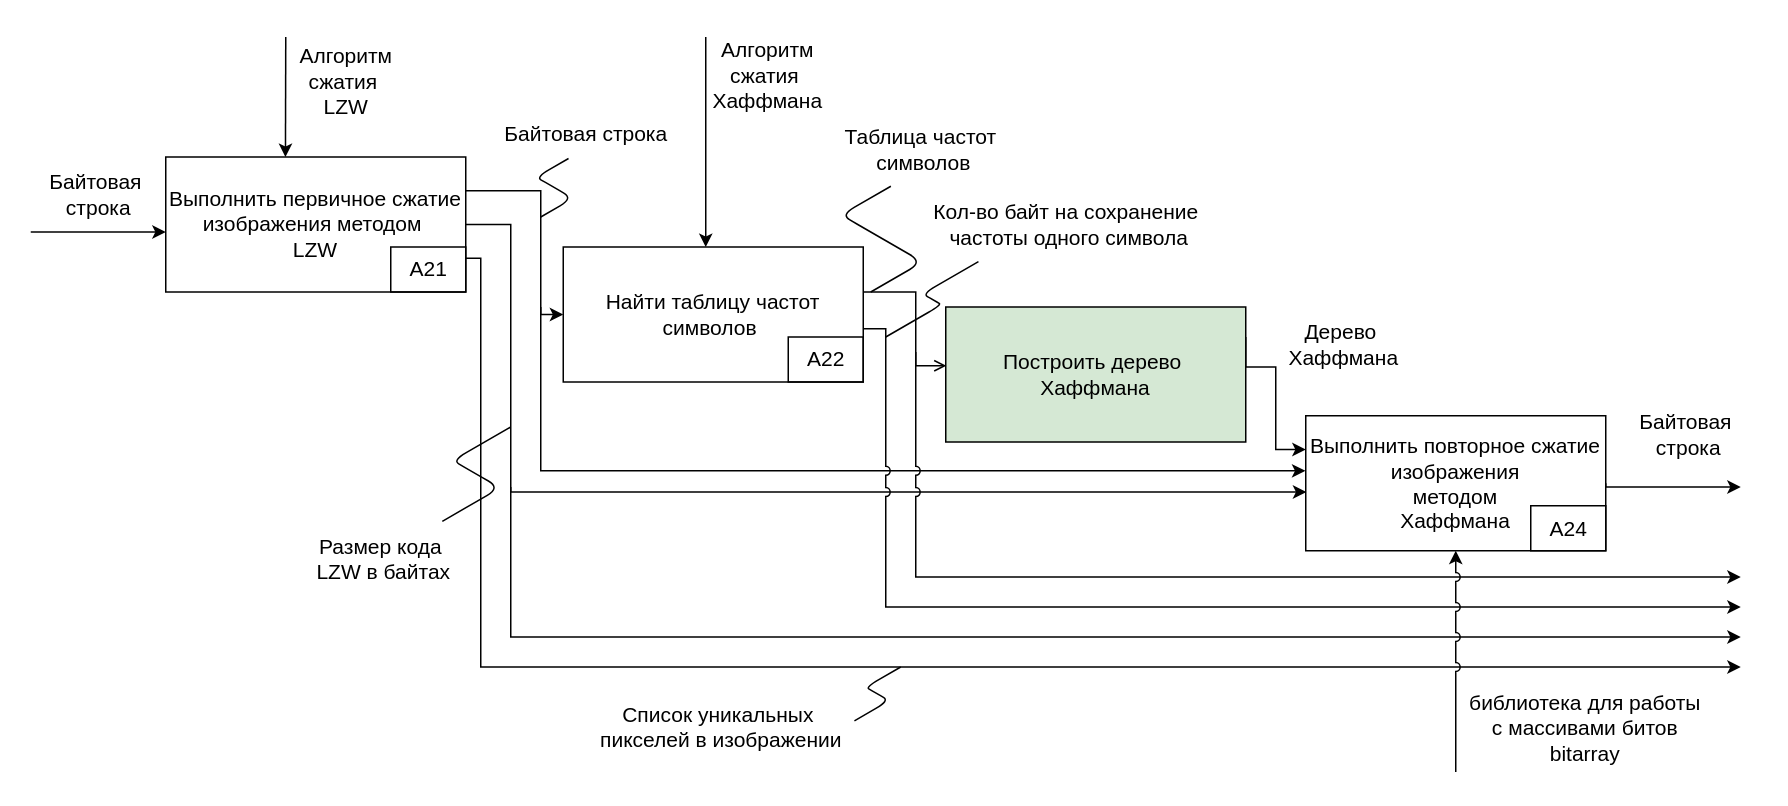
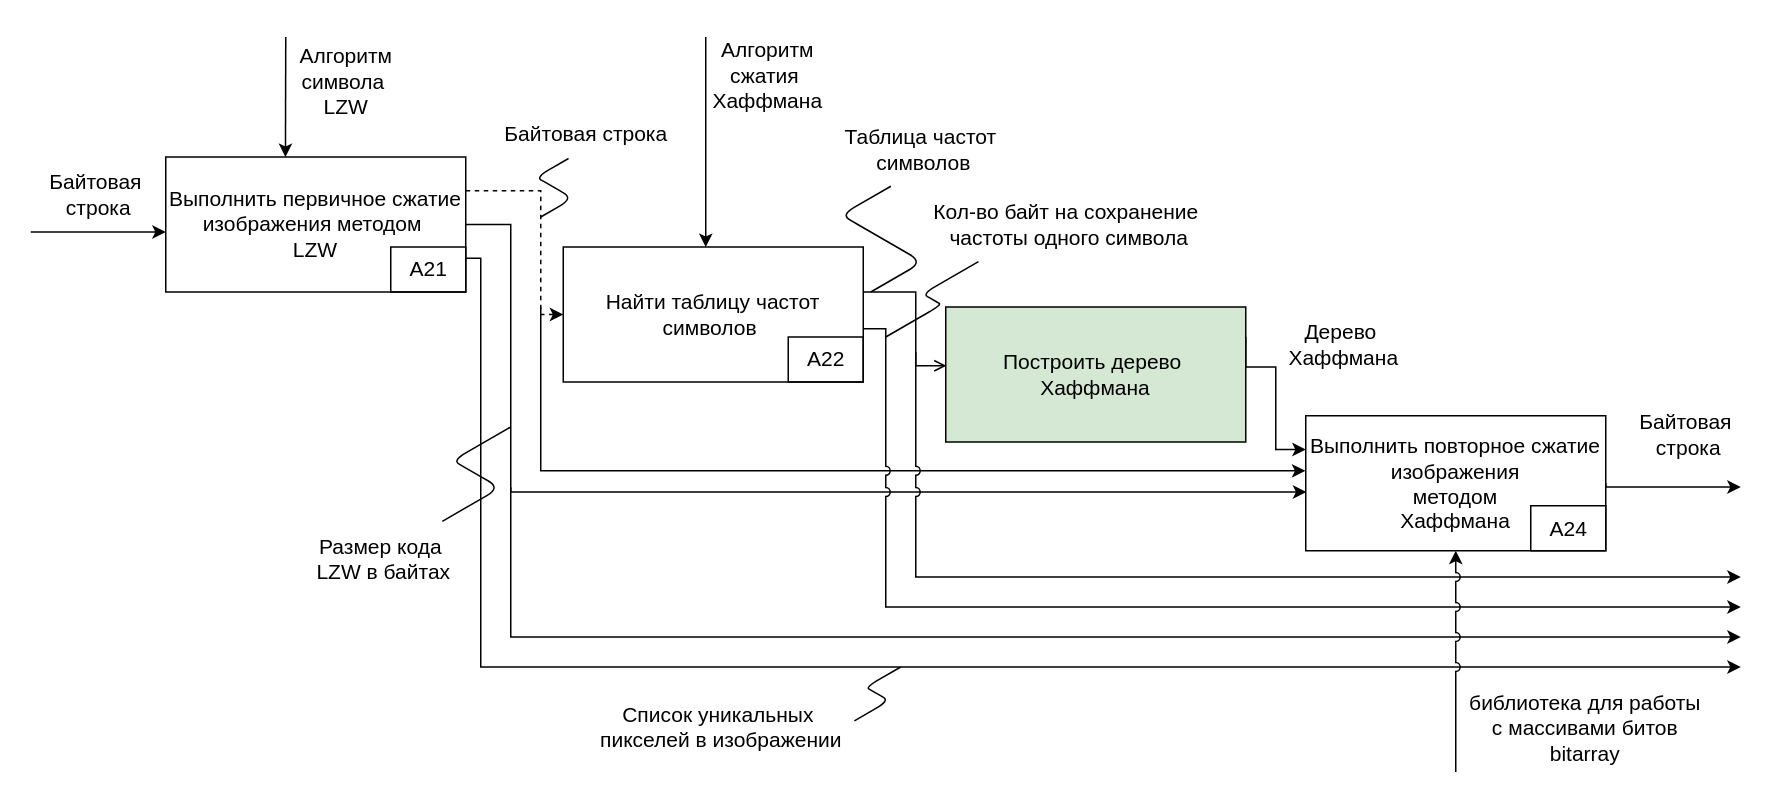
(347, 82) -> (347, 82)
(541, 211) -> (541, 211)
